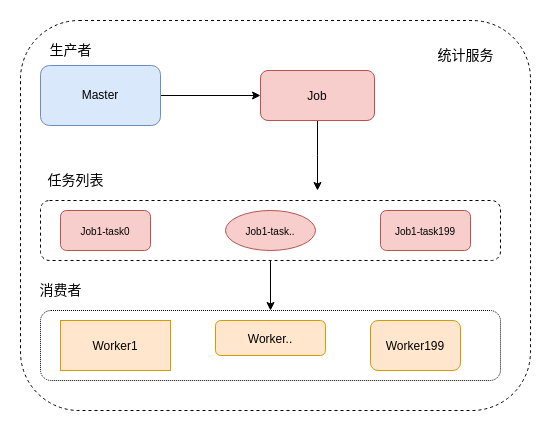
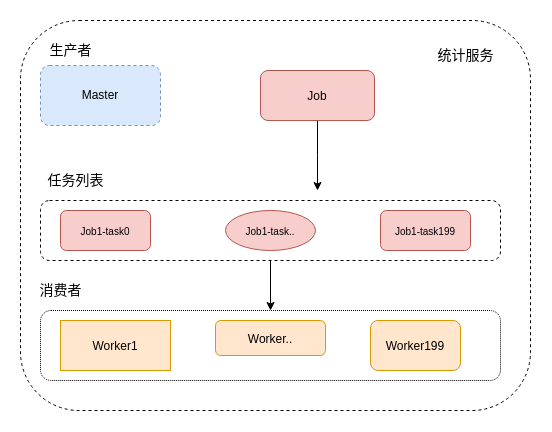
(101, 96) -> (101, 96)
(207, 96) -> none
